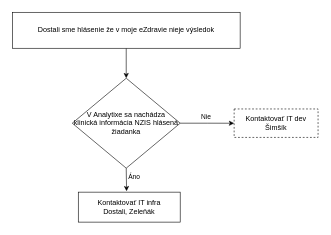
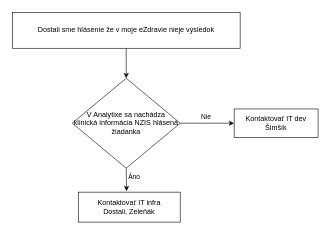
(276, 123) -> (276, 123)
